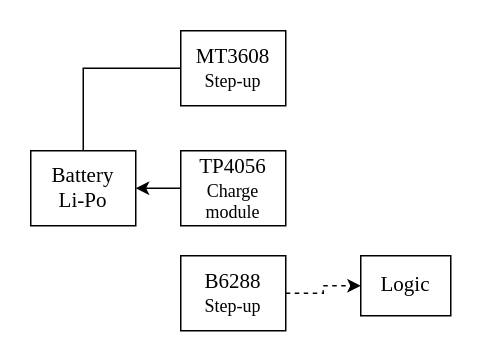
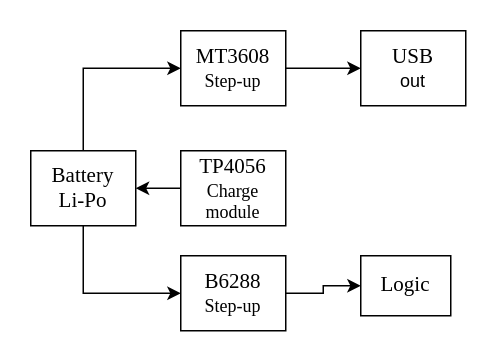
(173, 68) -> (169, 68)
none -> (318, 68)
none -> (413, 68)
none -> (93, 293)
(322, 293) -> (322, 293)
